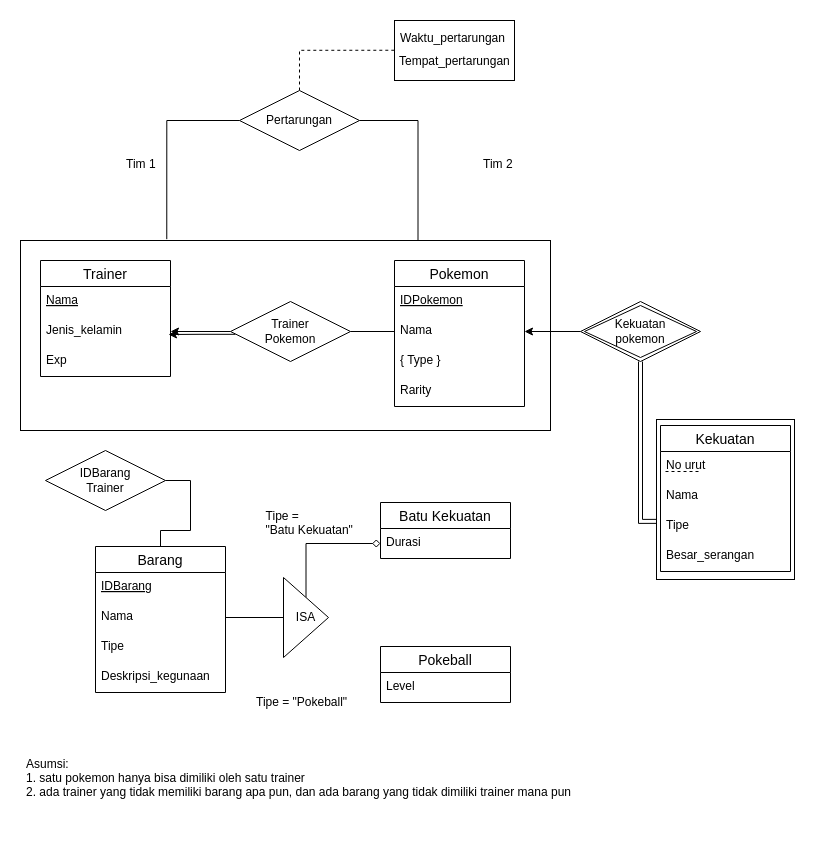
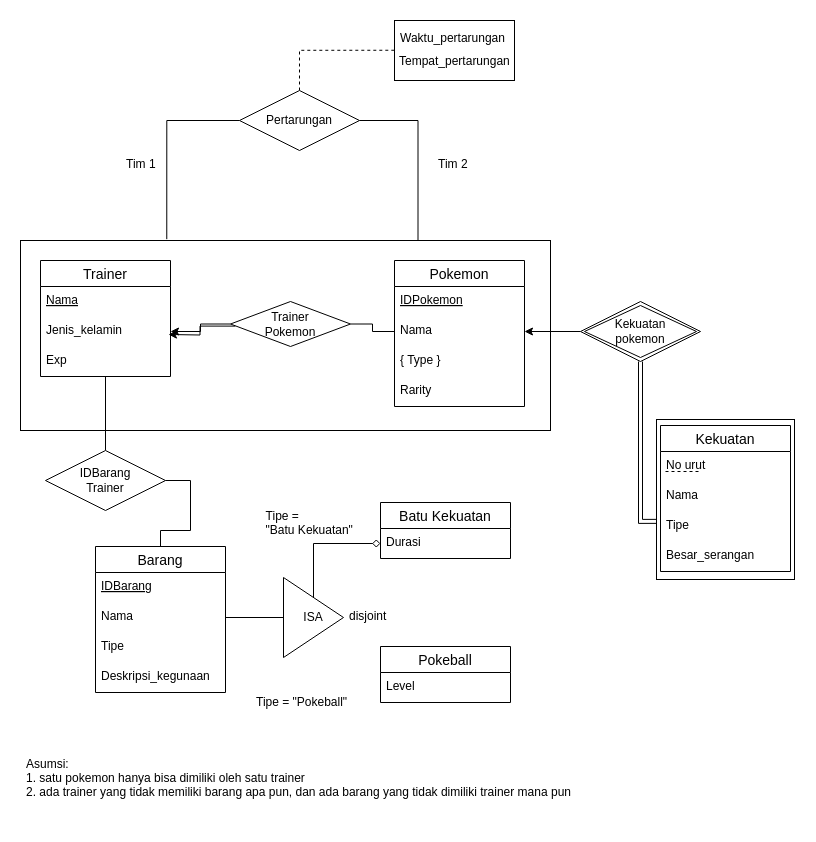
(543, 166) -> (498, 166)
(291, 332) -> (291, 324)
none -> (106, 415)
(306, 618) -> (314, 618)
none -> (409, 618)
